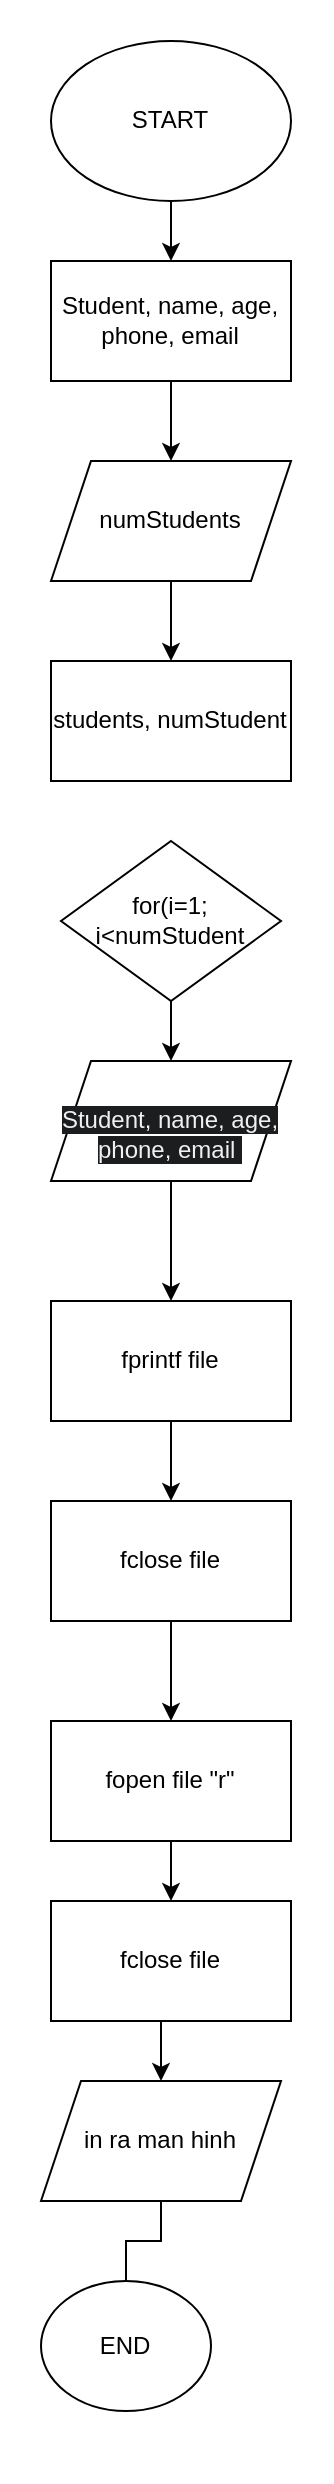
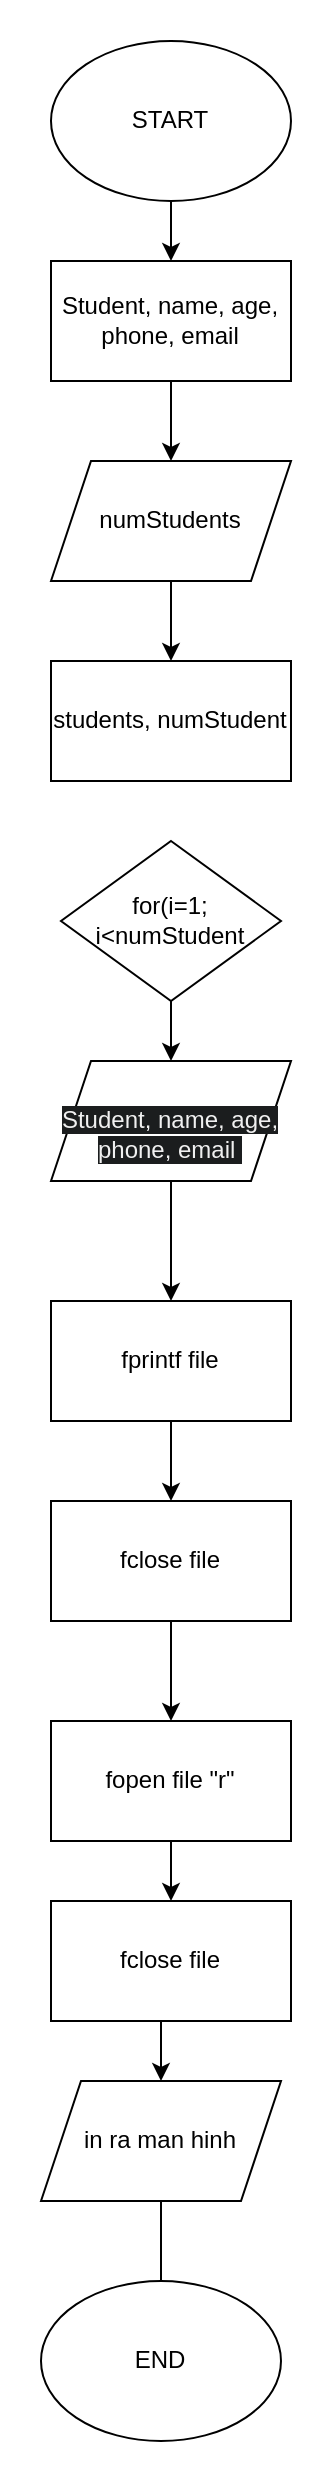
(126, 2346) -> (161, 2361)
